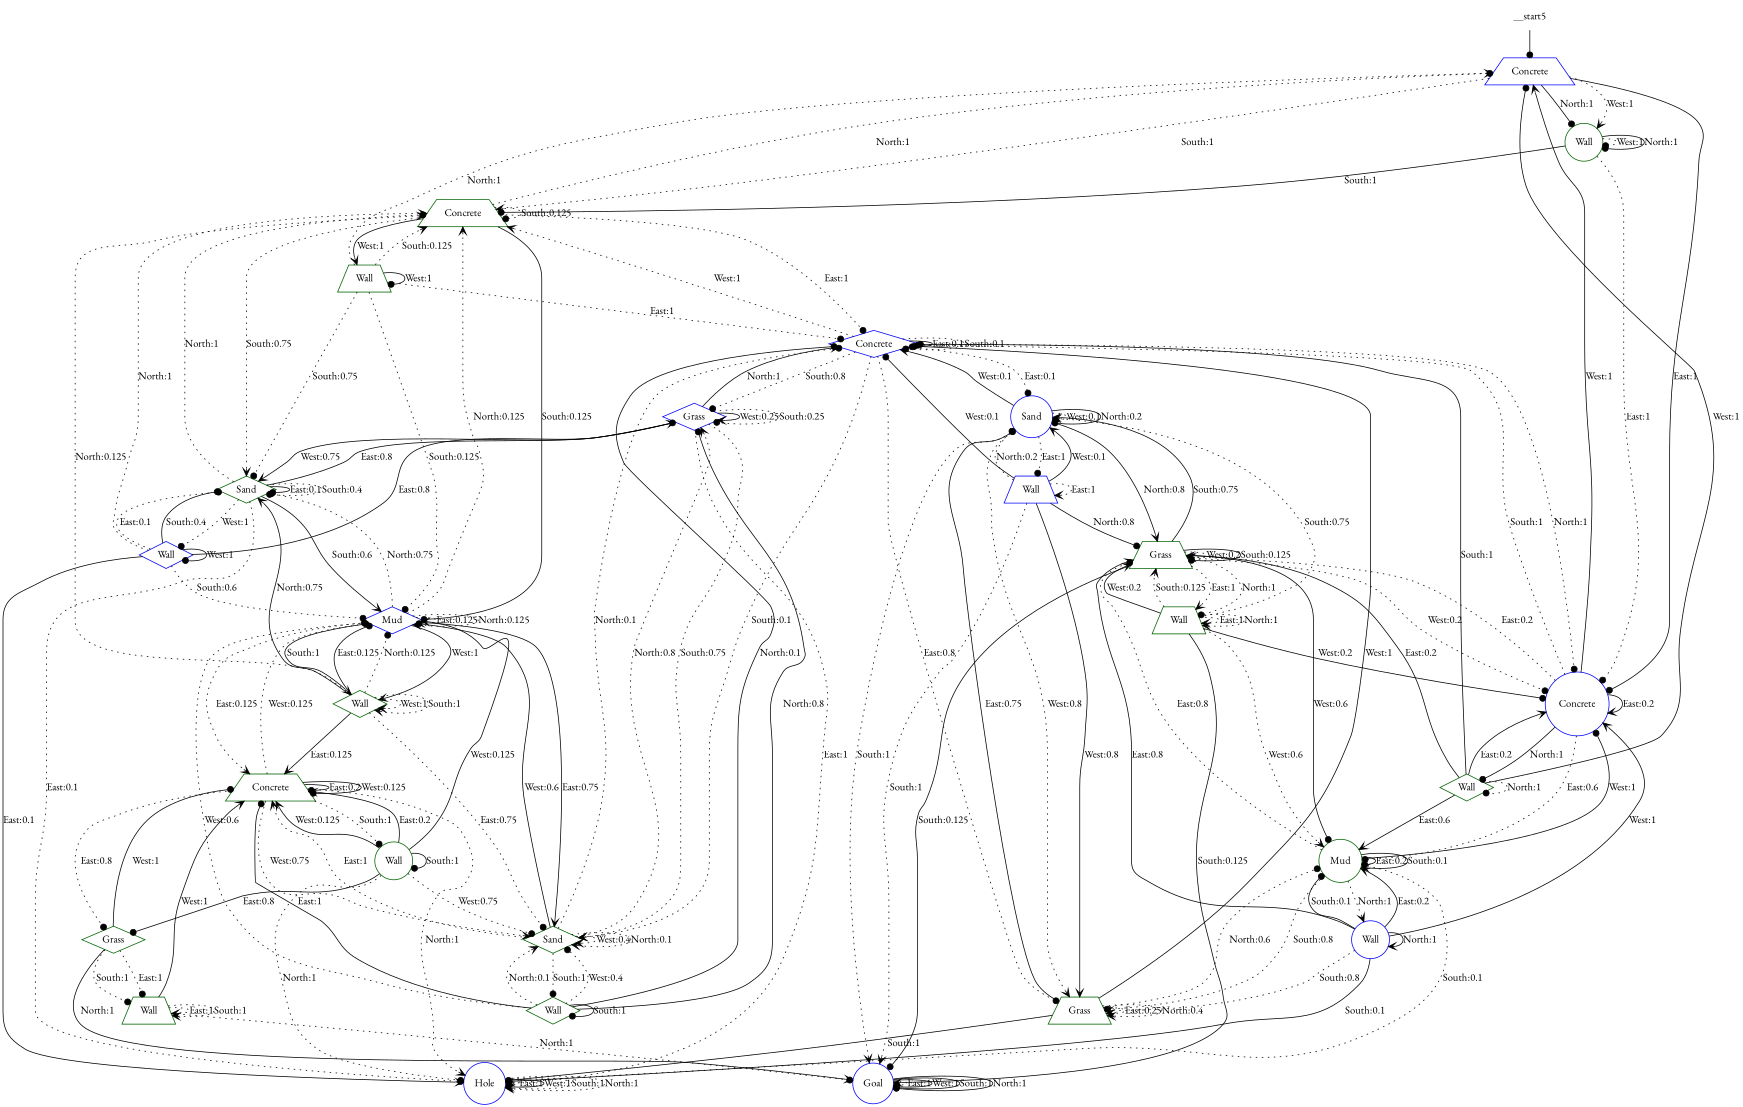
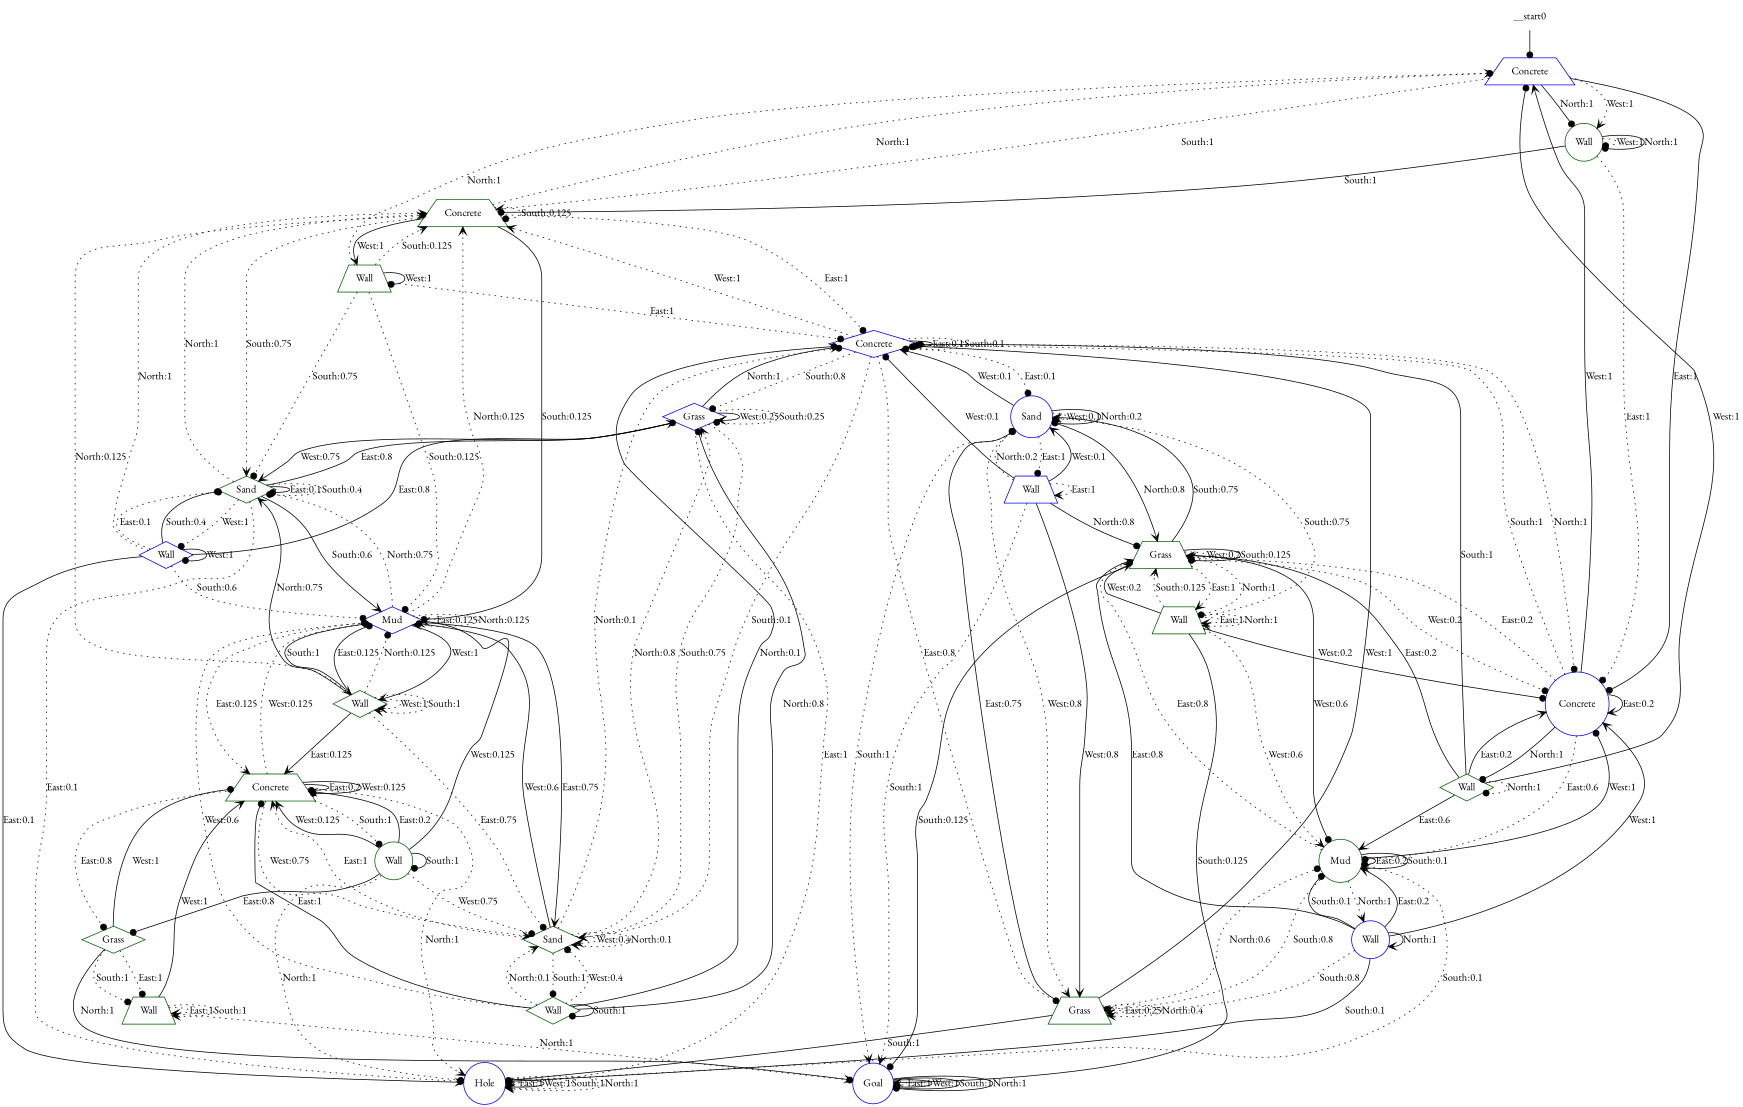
(1530, 17) -> (1530, 17)
